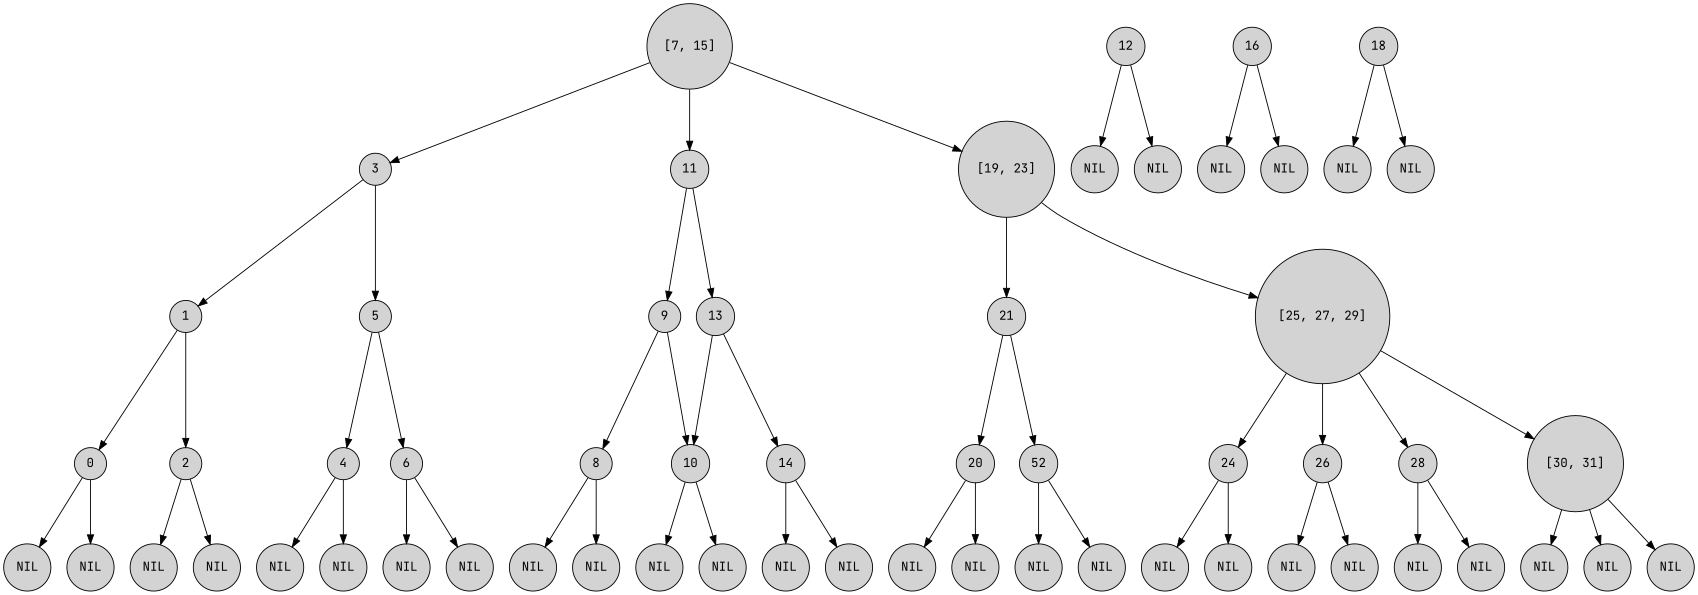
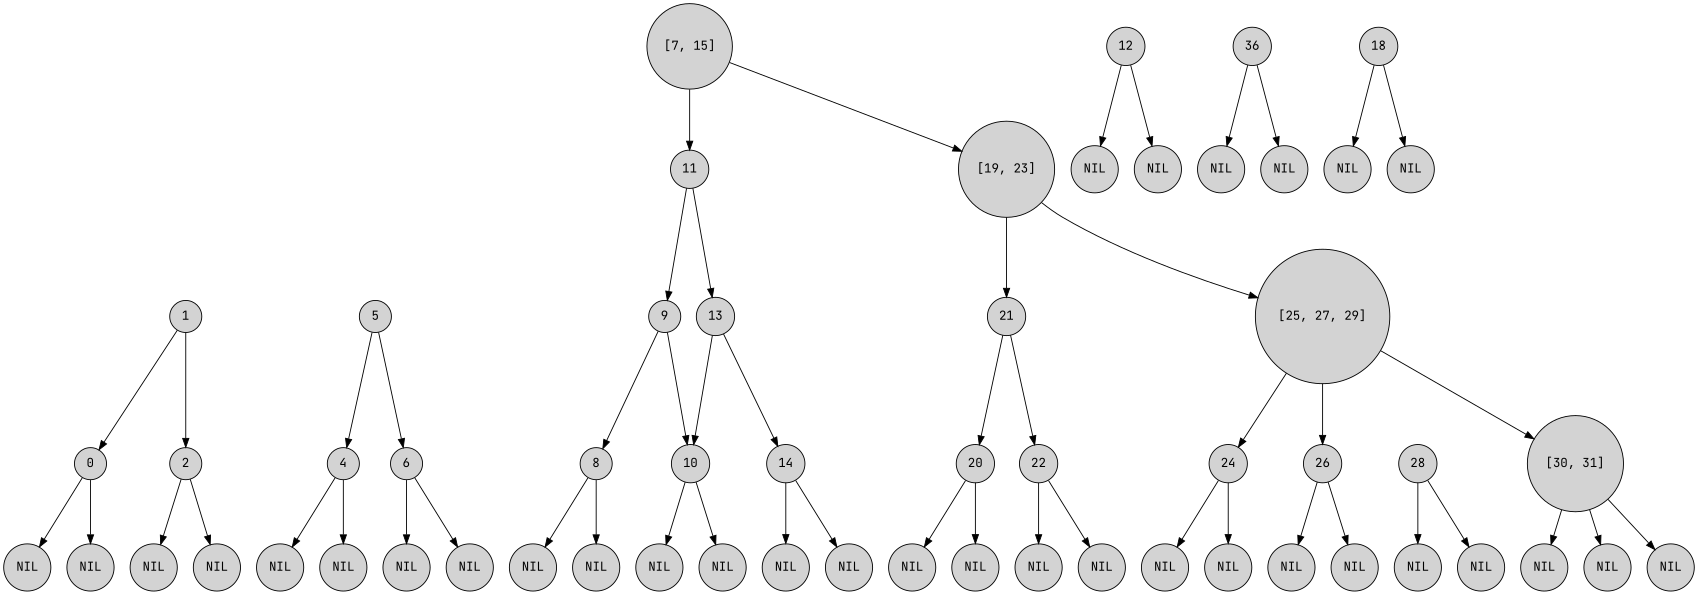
(1252, 46) -> (1252, 46)
(375, 169) -> none
(1381, 406) -> none
(1039, 464) -> (1039, 464)
